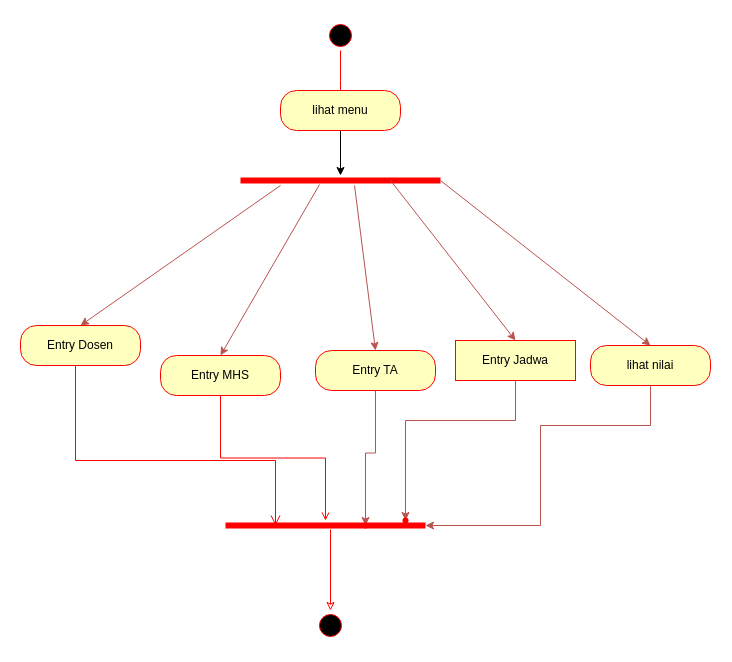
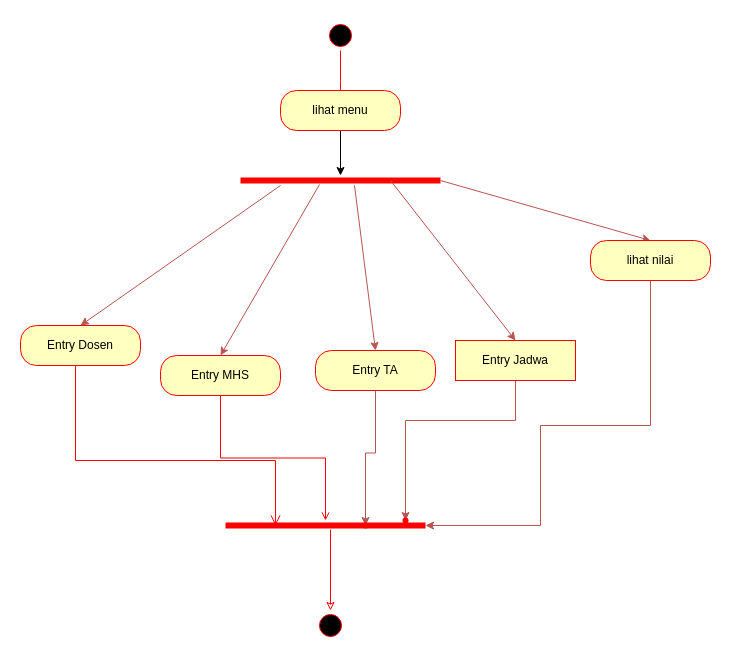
(651, 366) -> (651, 261)
